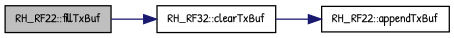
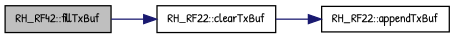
(58, 19) -> (58, 19)
(216, 19) -> (216, 19)
